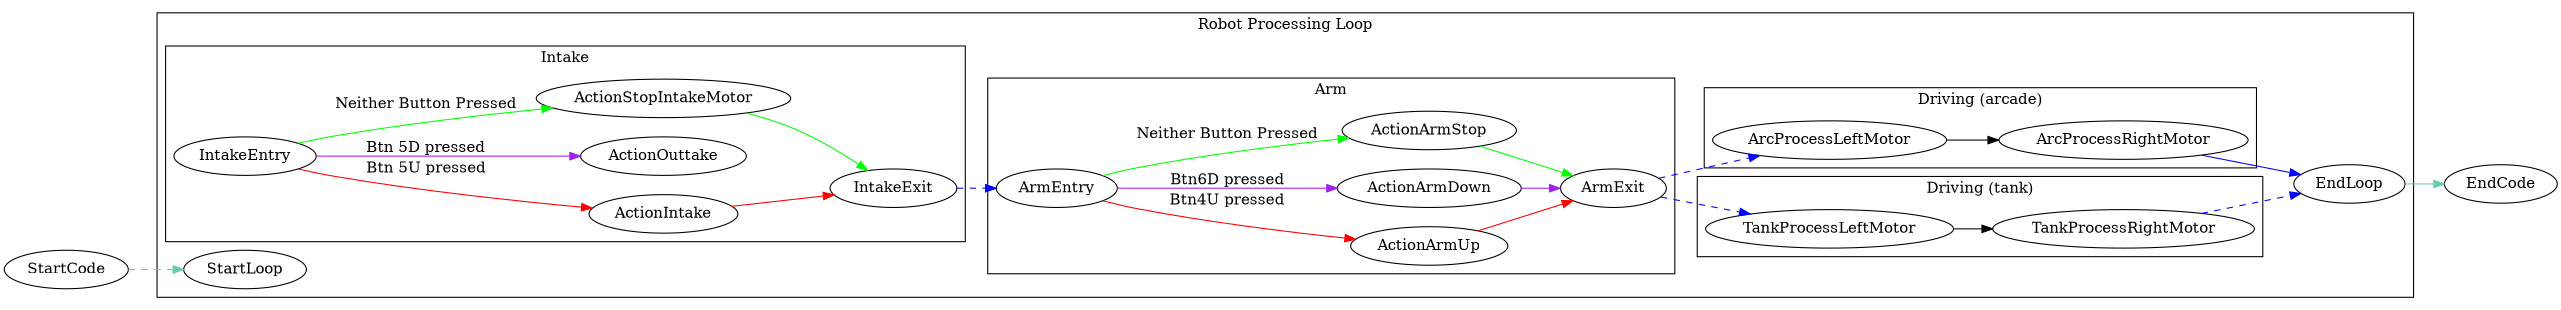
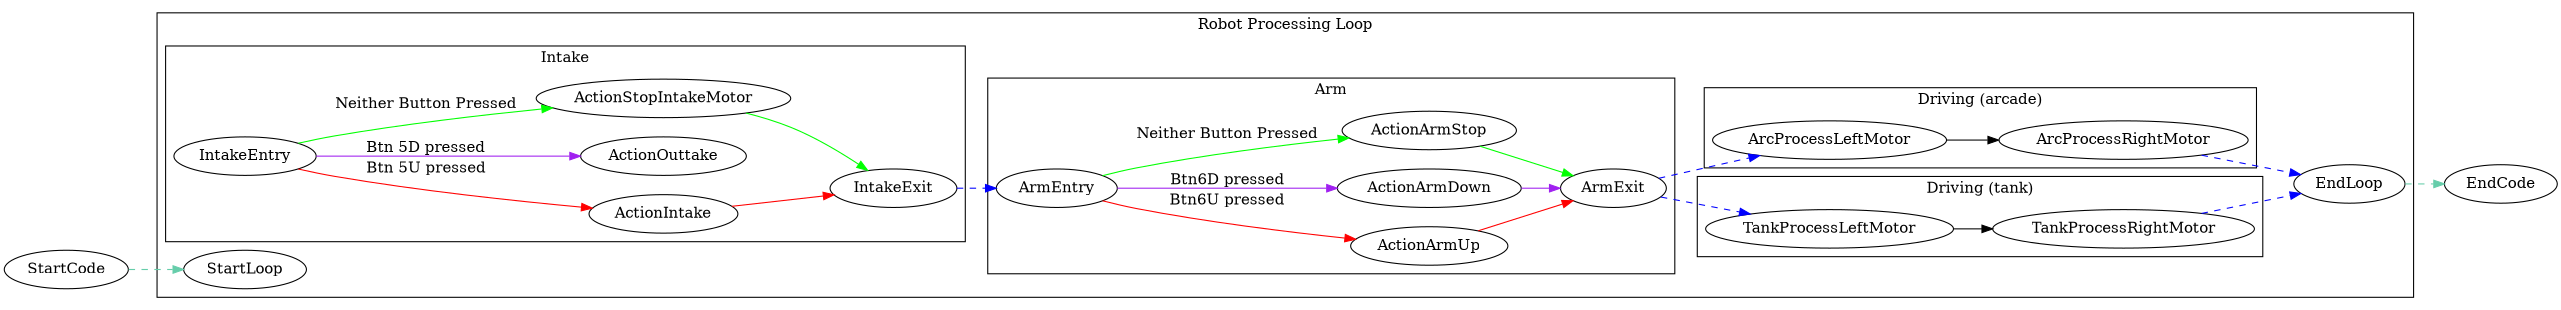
(2233, 161) -> (2233, 161)
(2420, 184) -> (2420, 184)
(1227, 201) -> (1227, 201)
